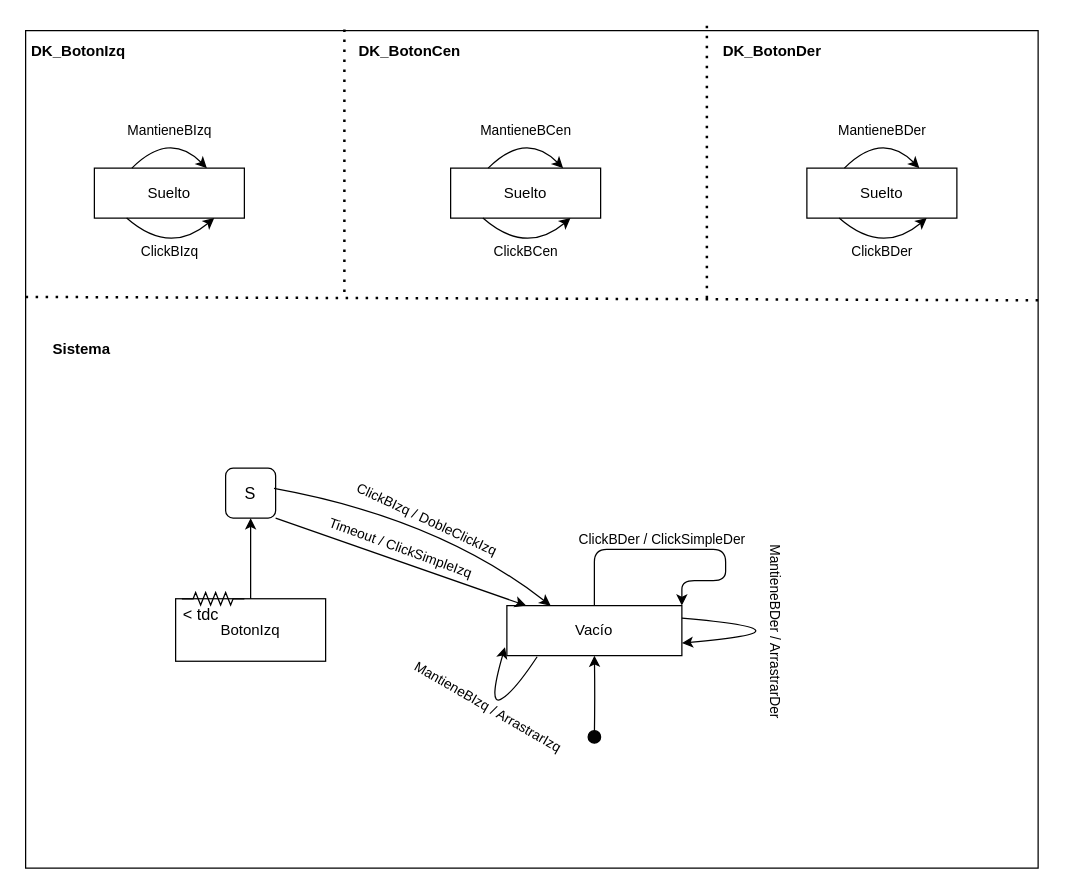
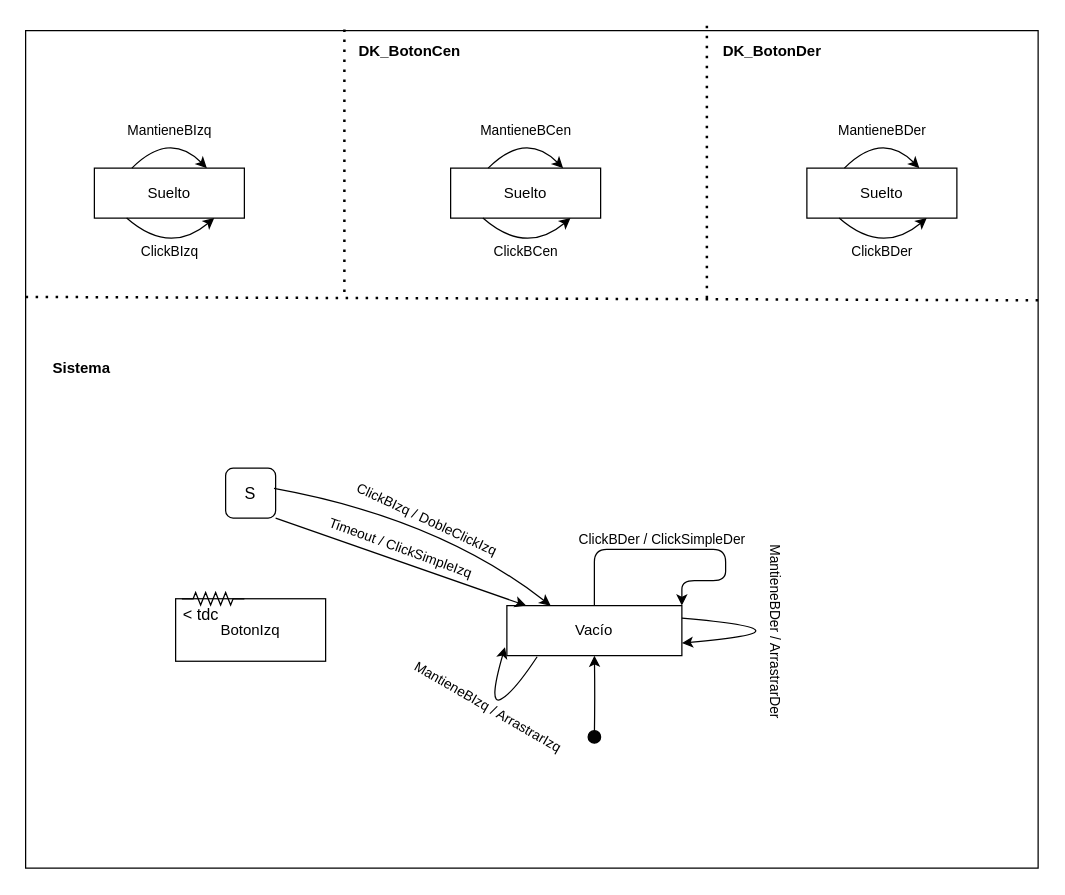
(79, 52) -> none
(82, 349) -> (82, 368)
(251, 562) -> none
